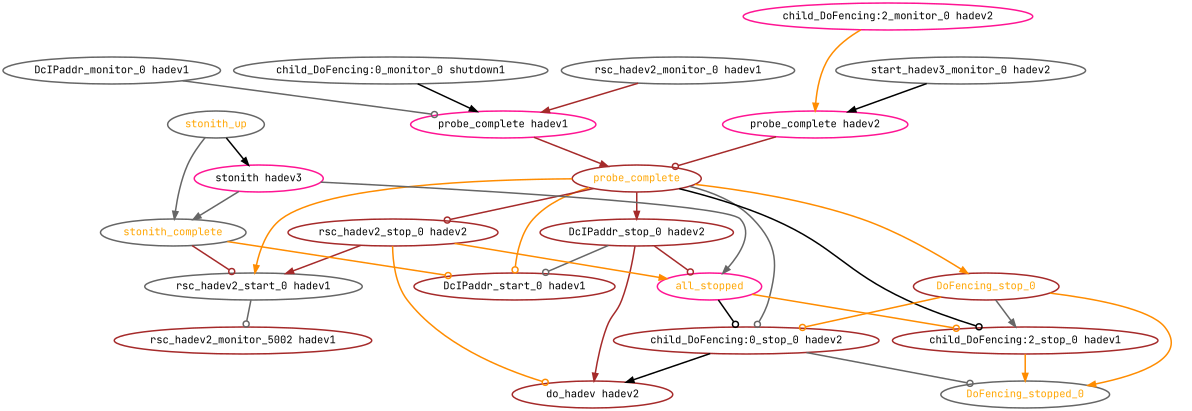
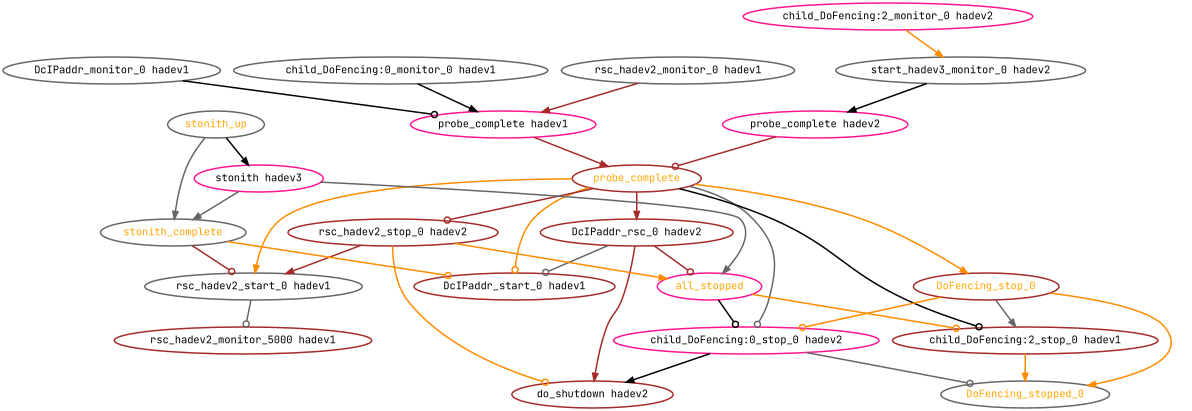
(828, 60) -> (921, 41)
(391, 70) -> (391, 70)
(307, 97) -> (307, 97)
(637, 232) -> (637, 232)
(243, 340) -> (243, 340)
(746, 340) -> (746, 340)
(592, 394) -> (592, 394)
